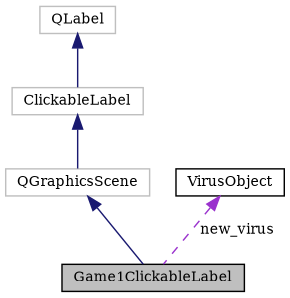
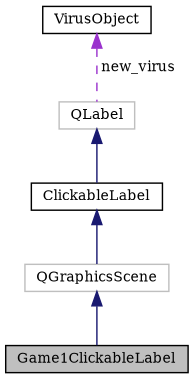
(78, 101) -> (97, 197)
(187, 236) -> (97, 75)
